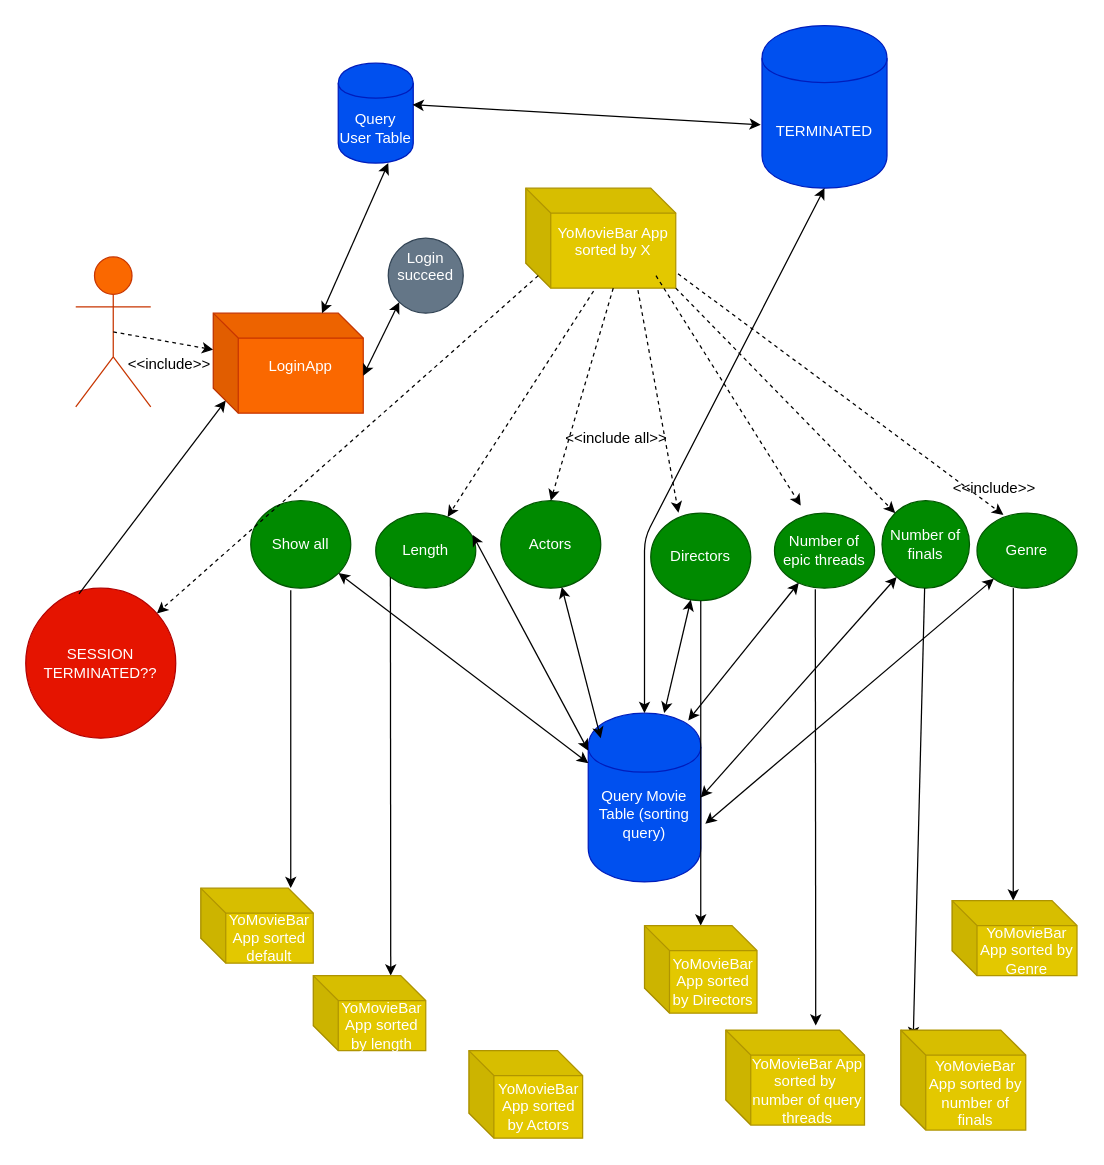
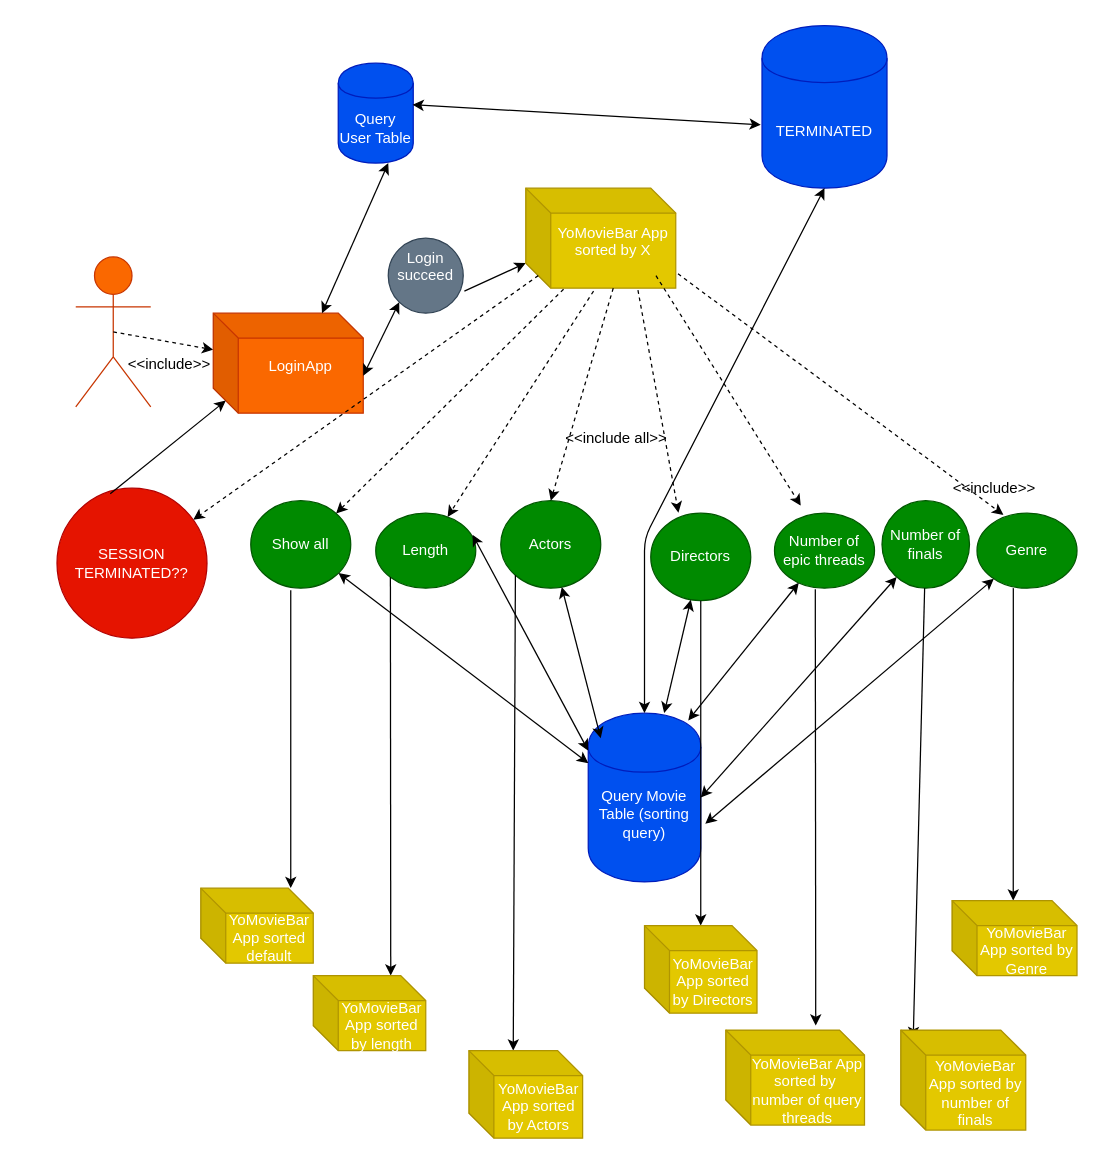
none -> (491, 279)
none -> (453, 398)
(783, 398) -> none
(101, 663) -> (132, 563)
none -> (514, 831)
